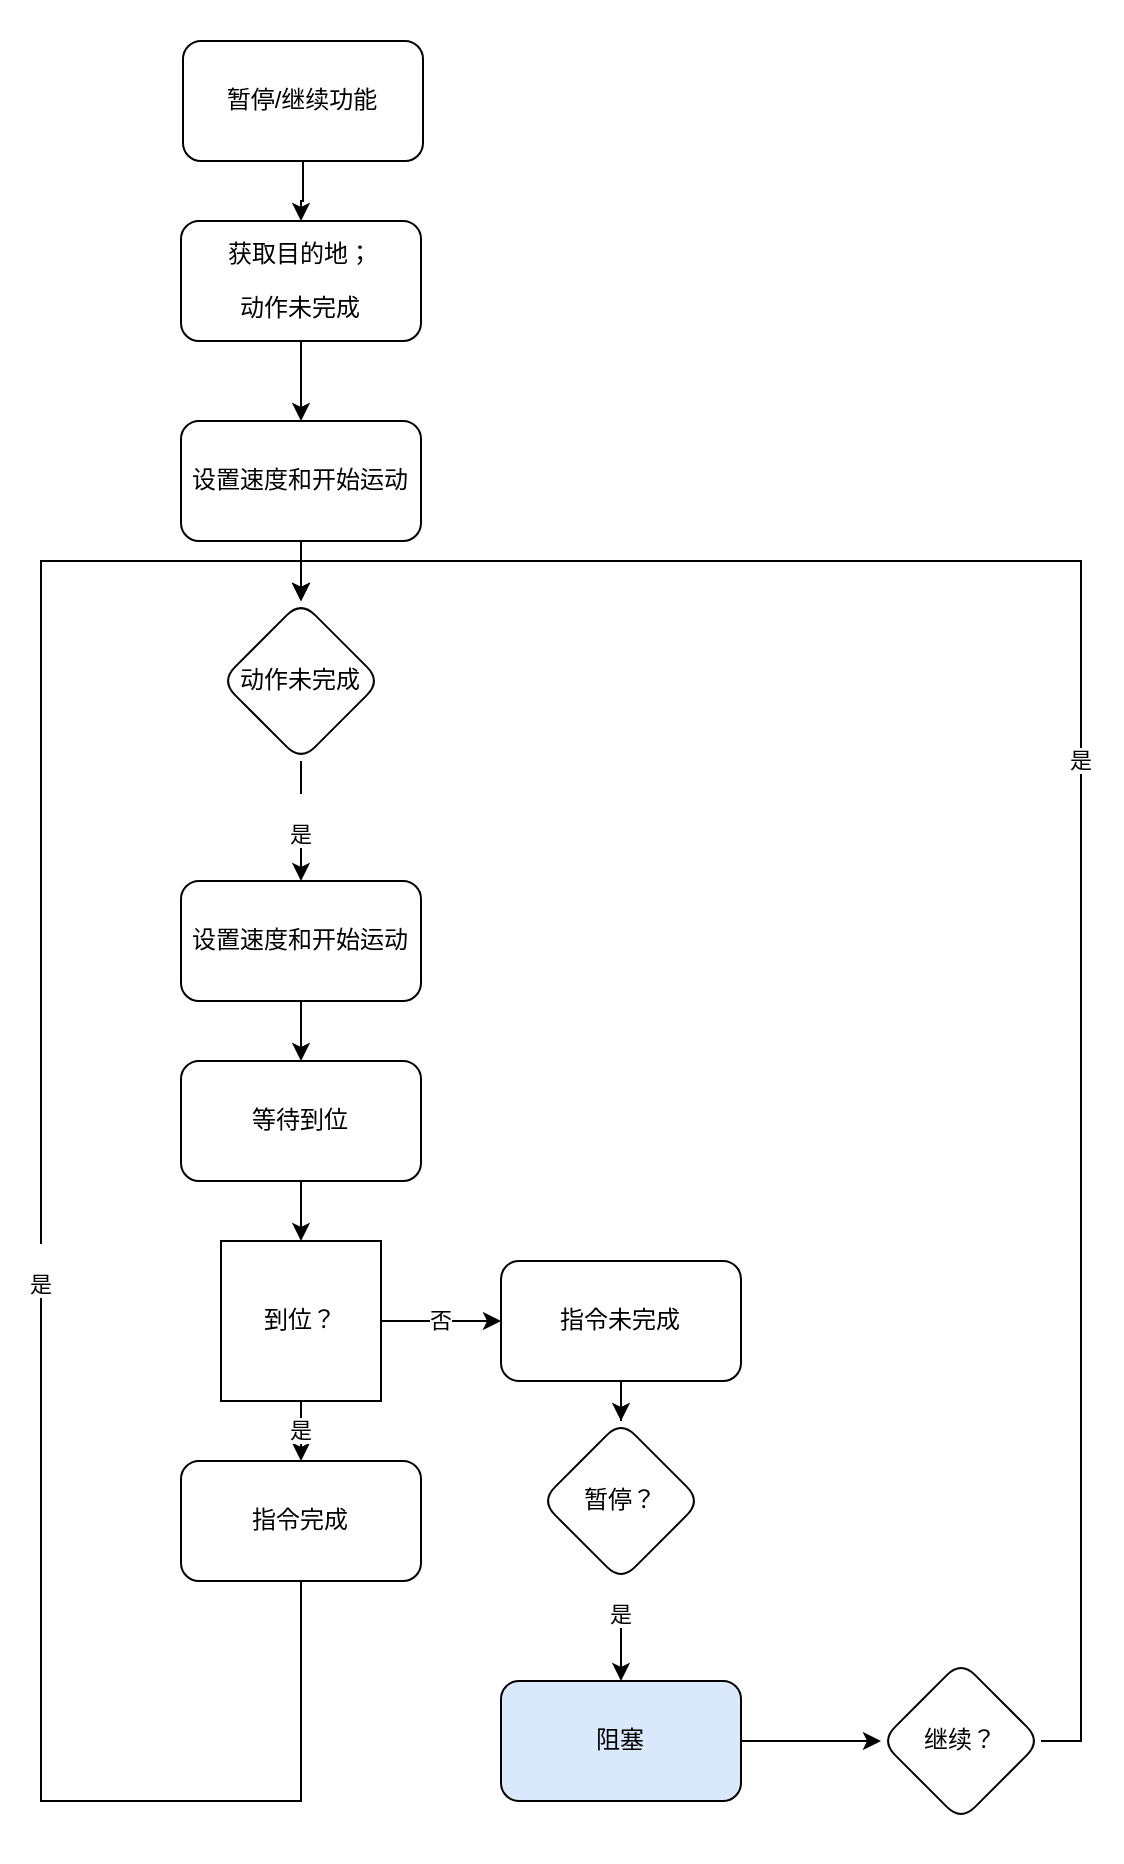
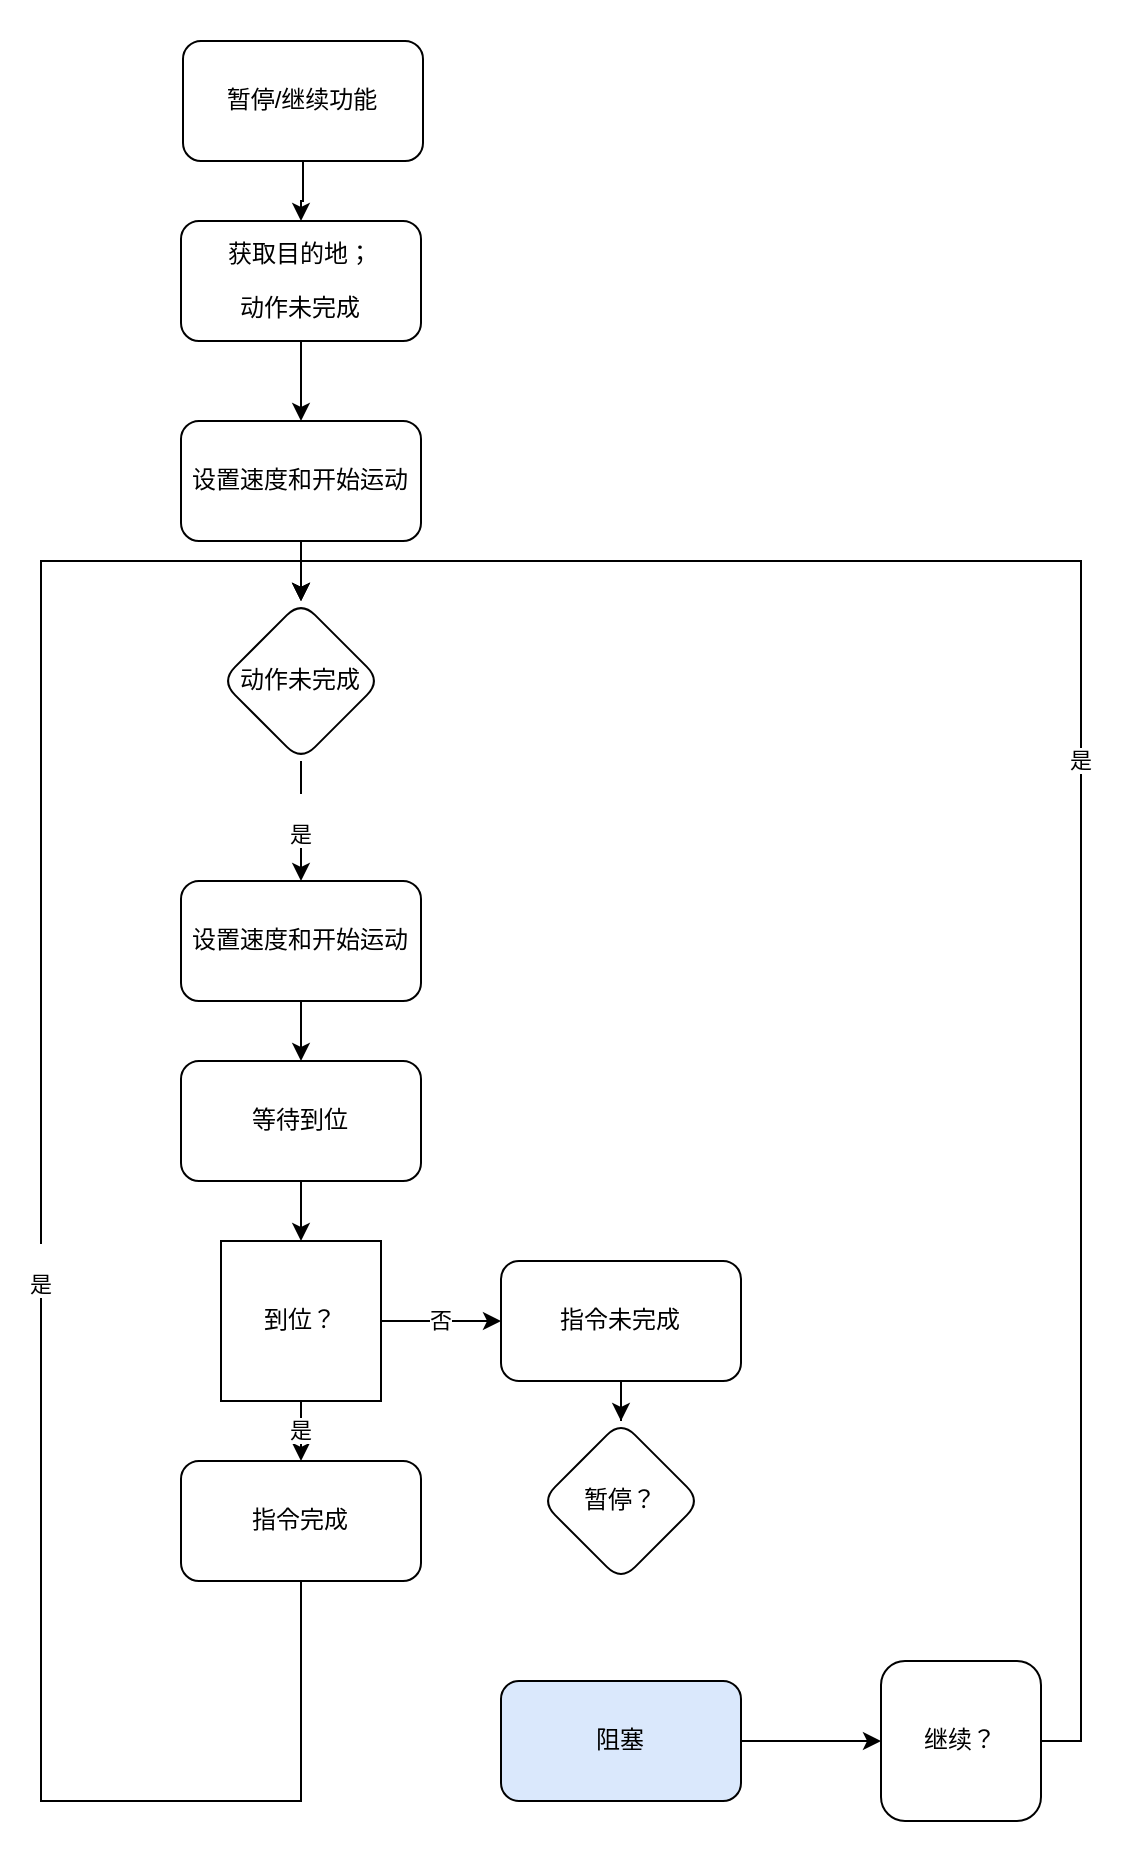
(621, 1635) -> none
(961, 1741) -> (961, 1741)
